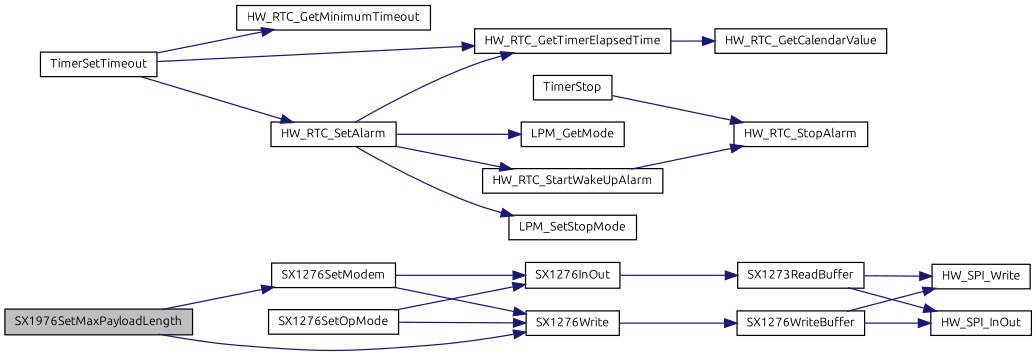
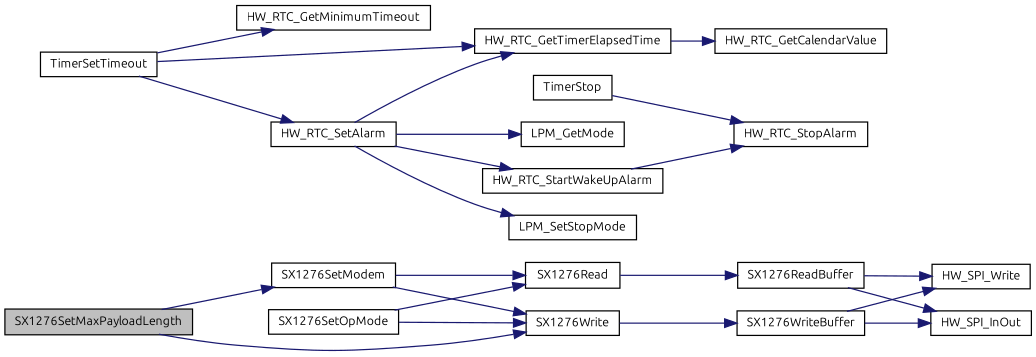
(573, 275) -> (573, 275)
(801, 275) -> (801, 275)
(99, 322) -> (99, 322)
